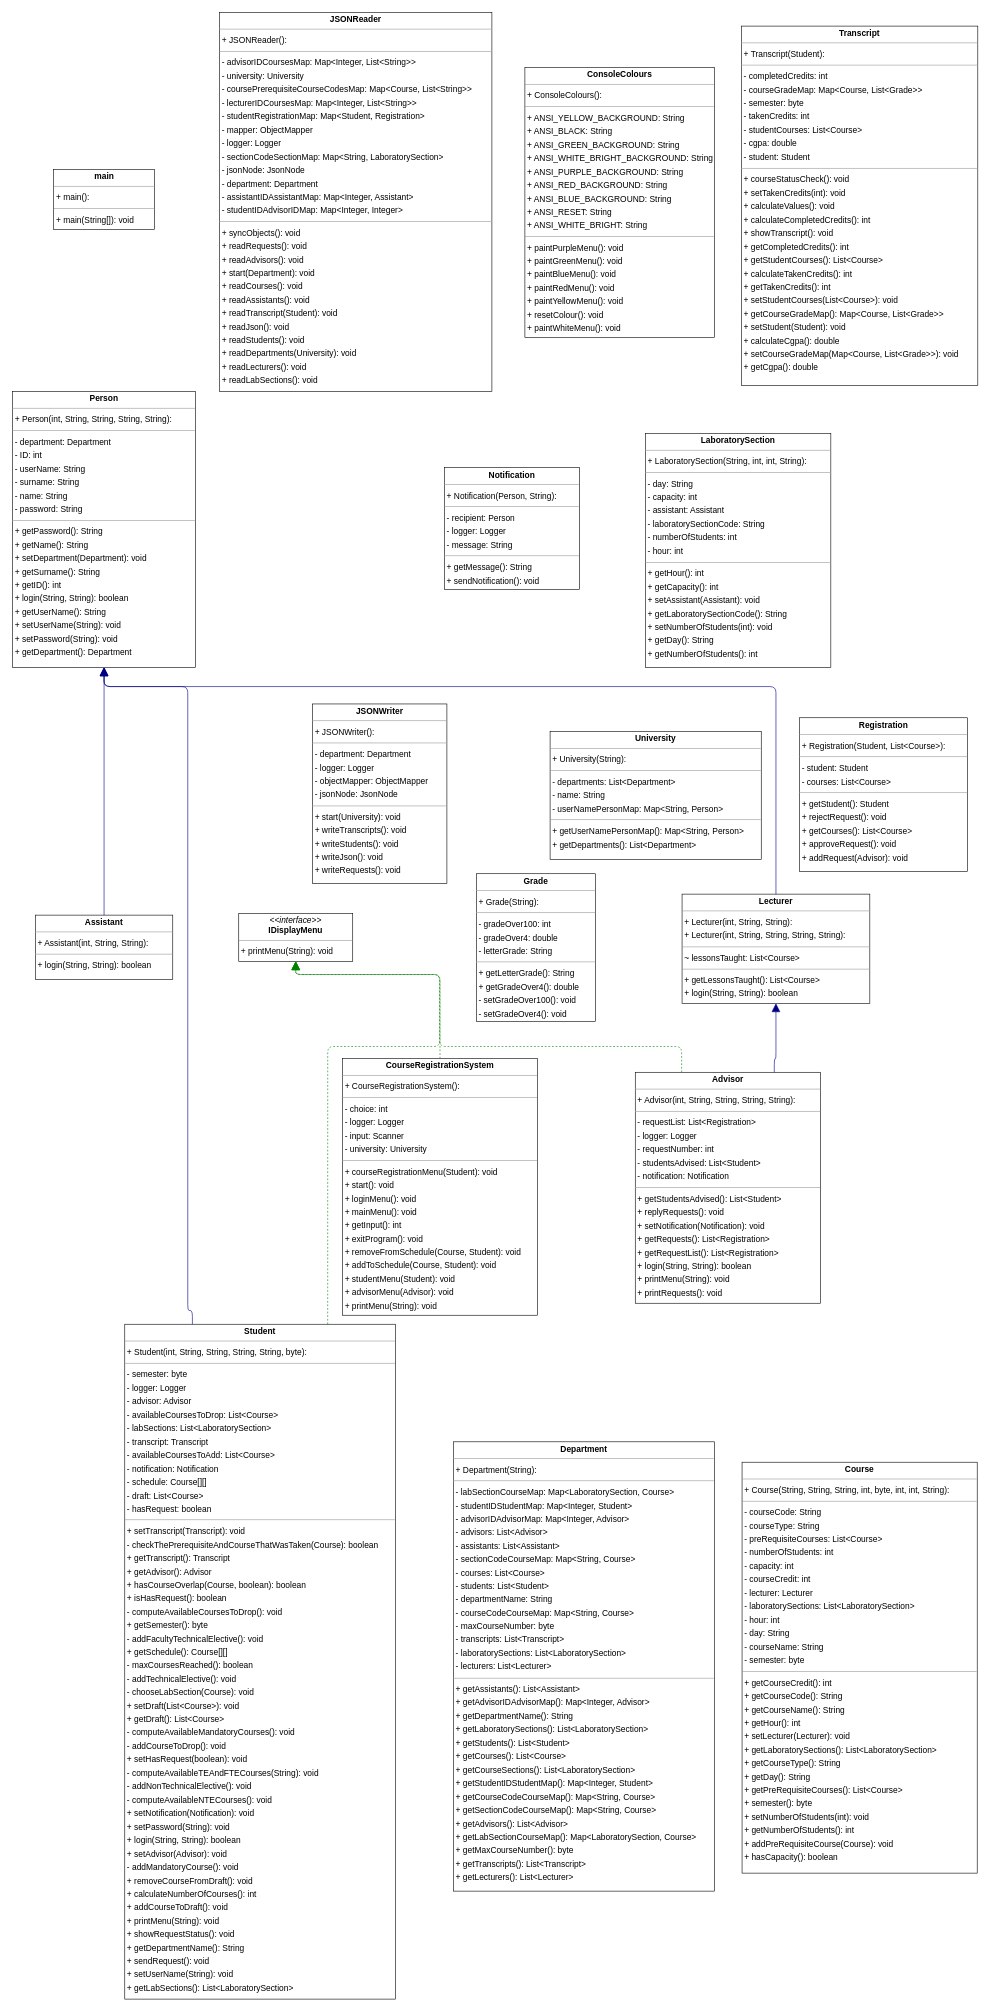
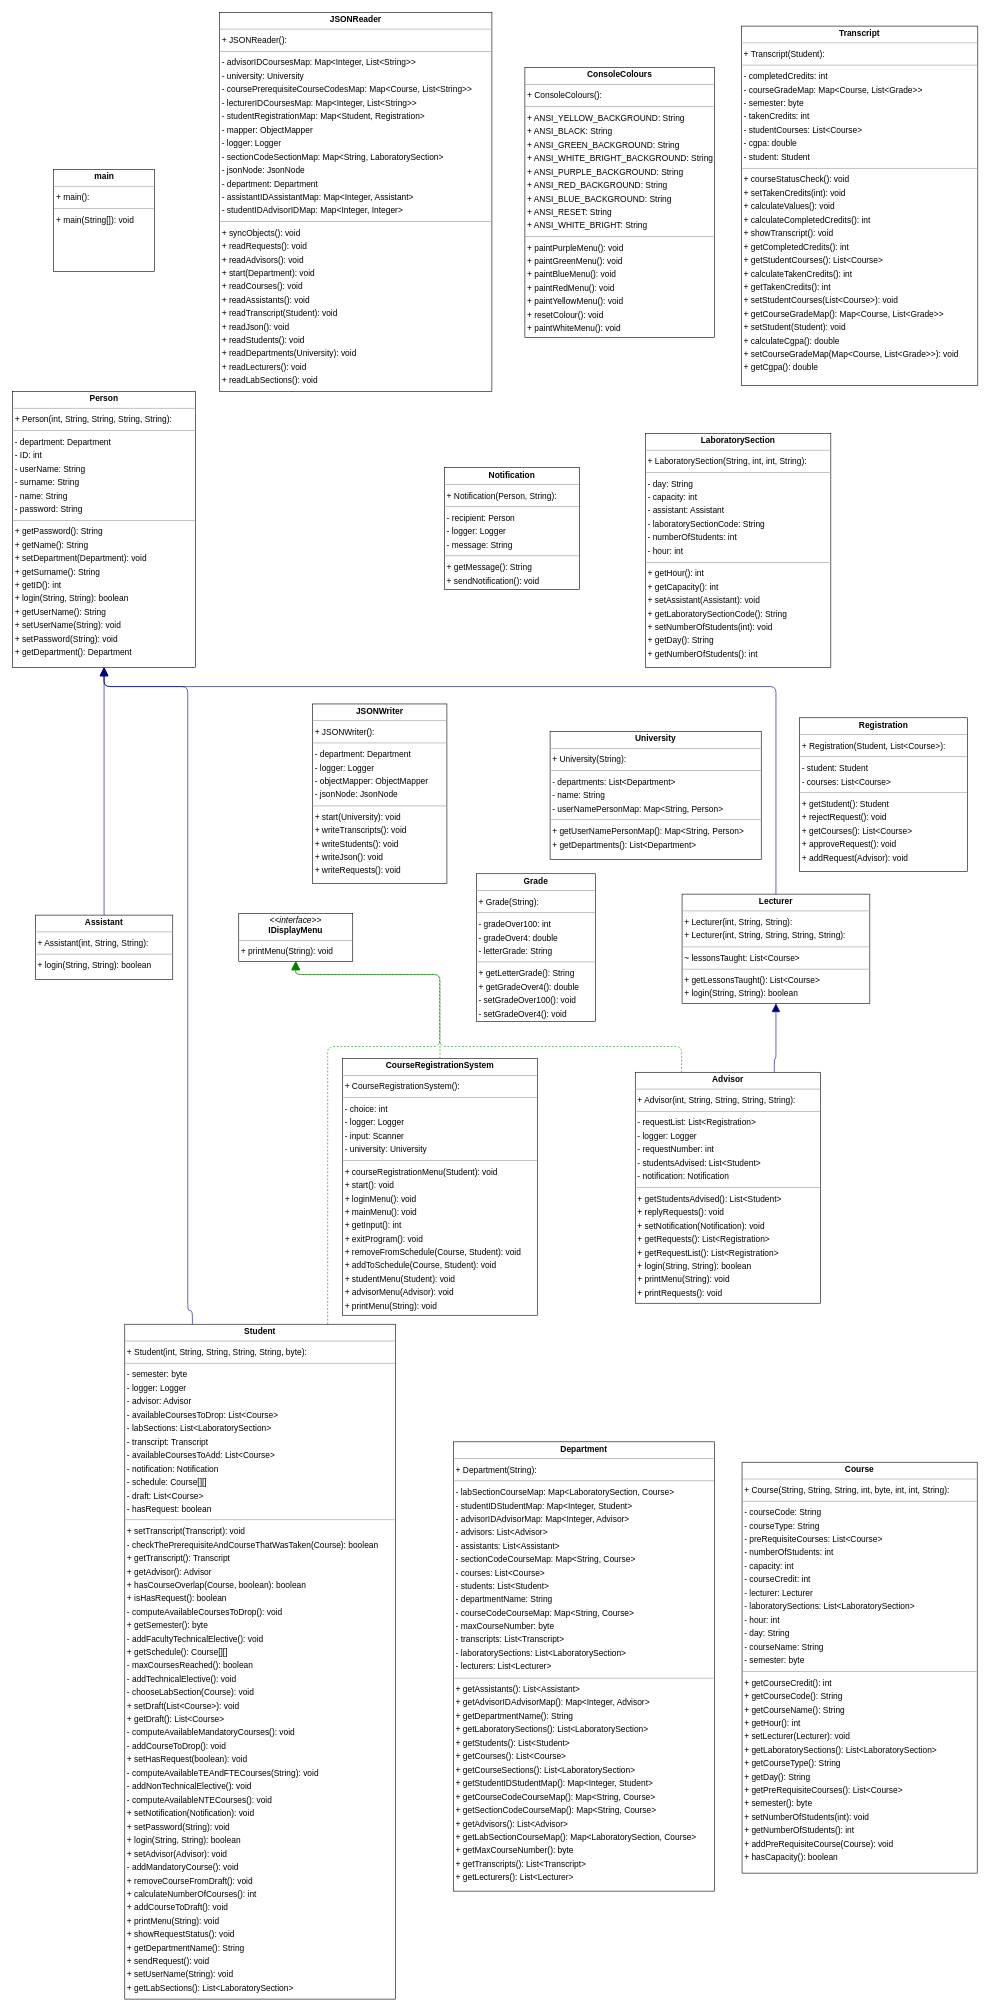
(104, 200) -> (104, 221)
